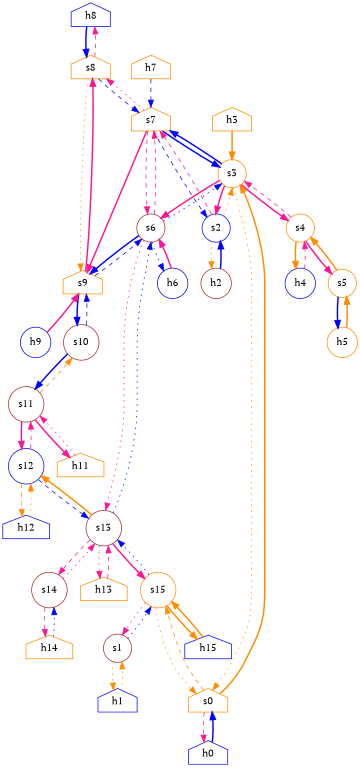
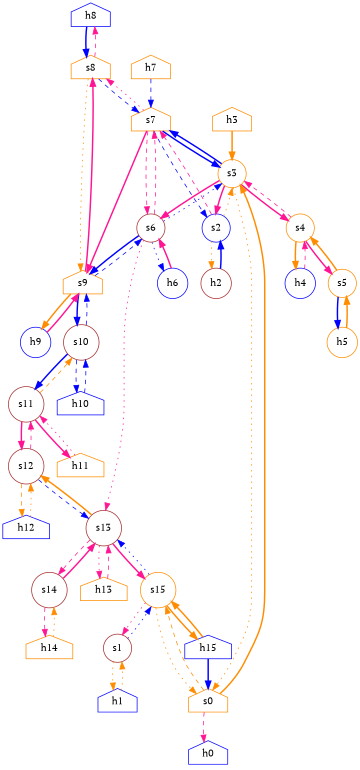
none -> (58, 308)
(137, 382) -> none
none -> (81, 404)
(26, 466) -> (26, 466)
(77, 564) -> (77, 564)
(54, 626) -> (54, 626)
(213, 731) -> (208, 670)
